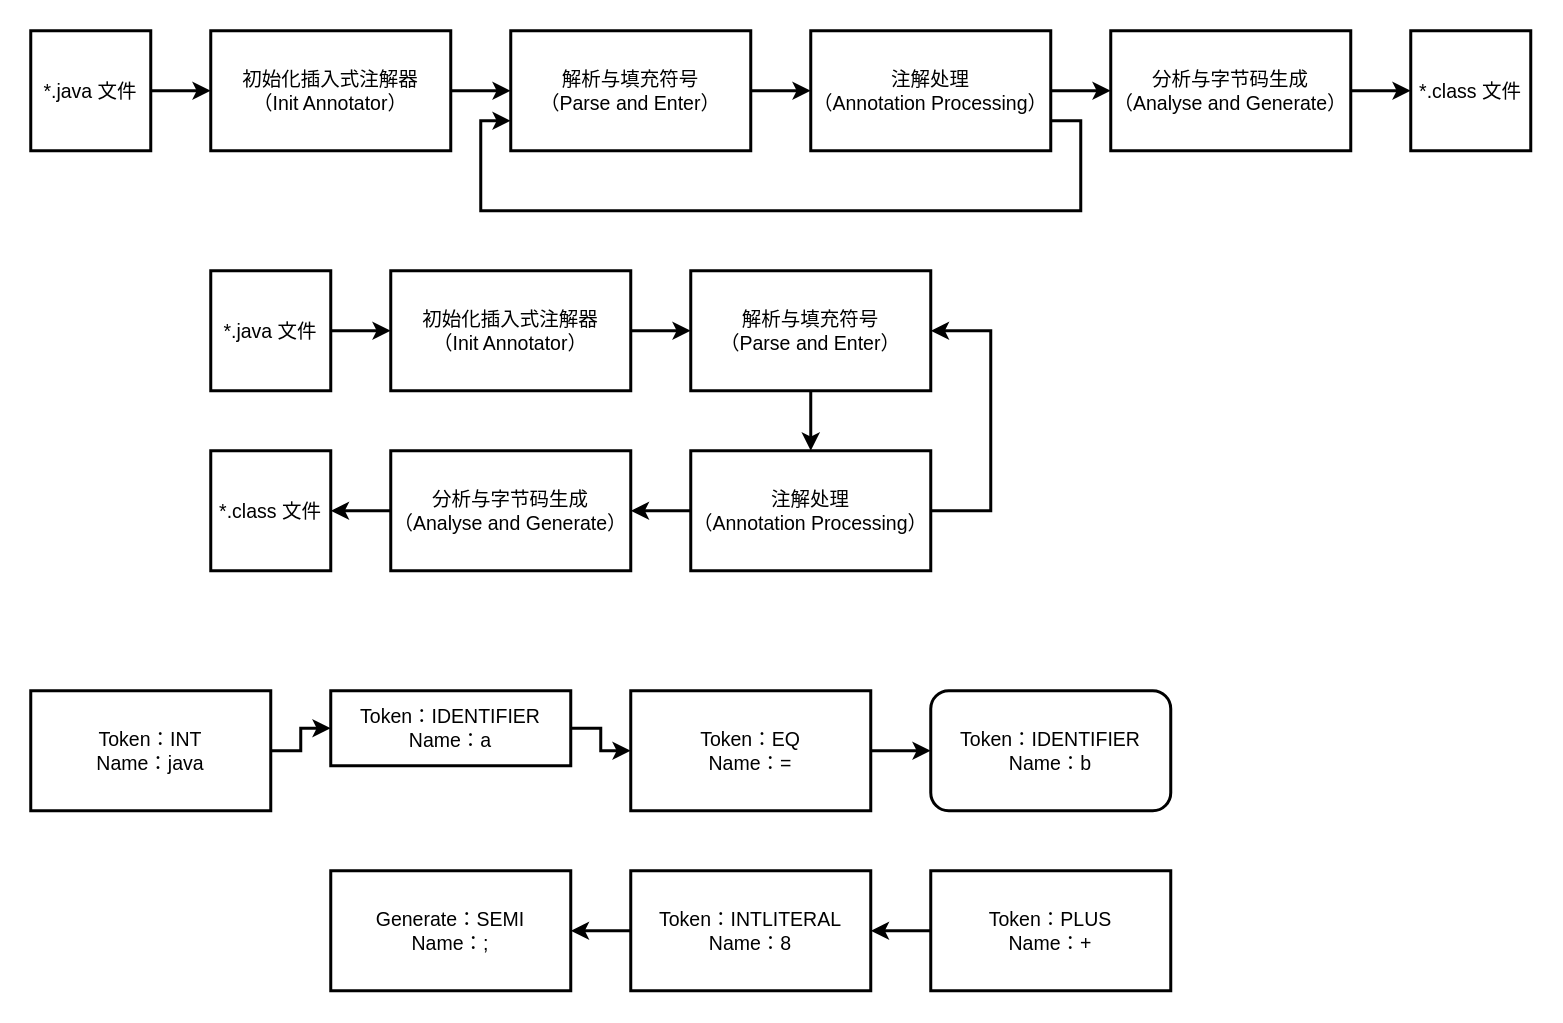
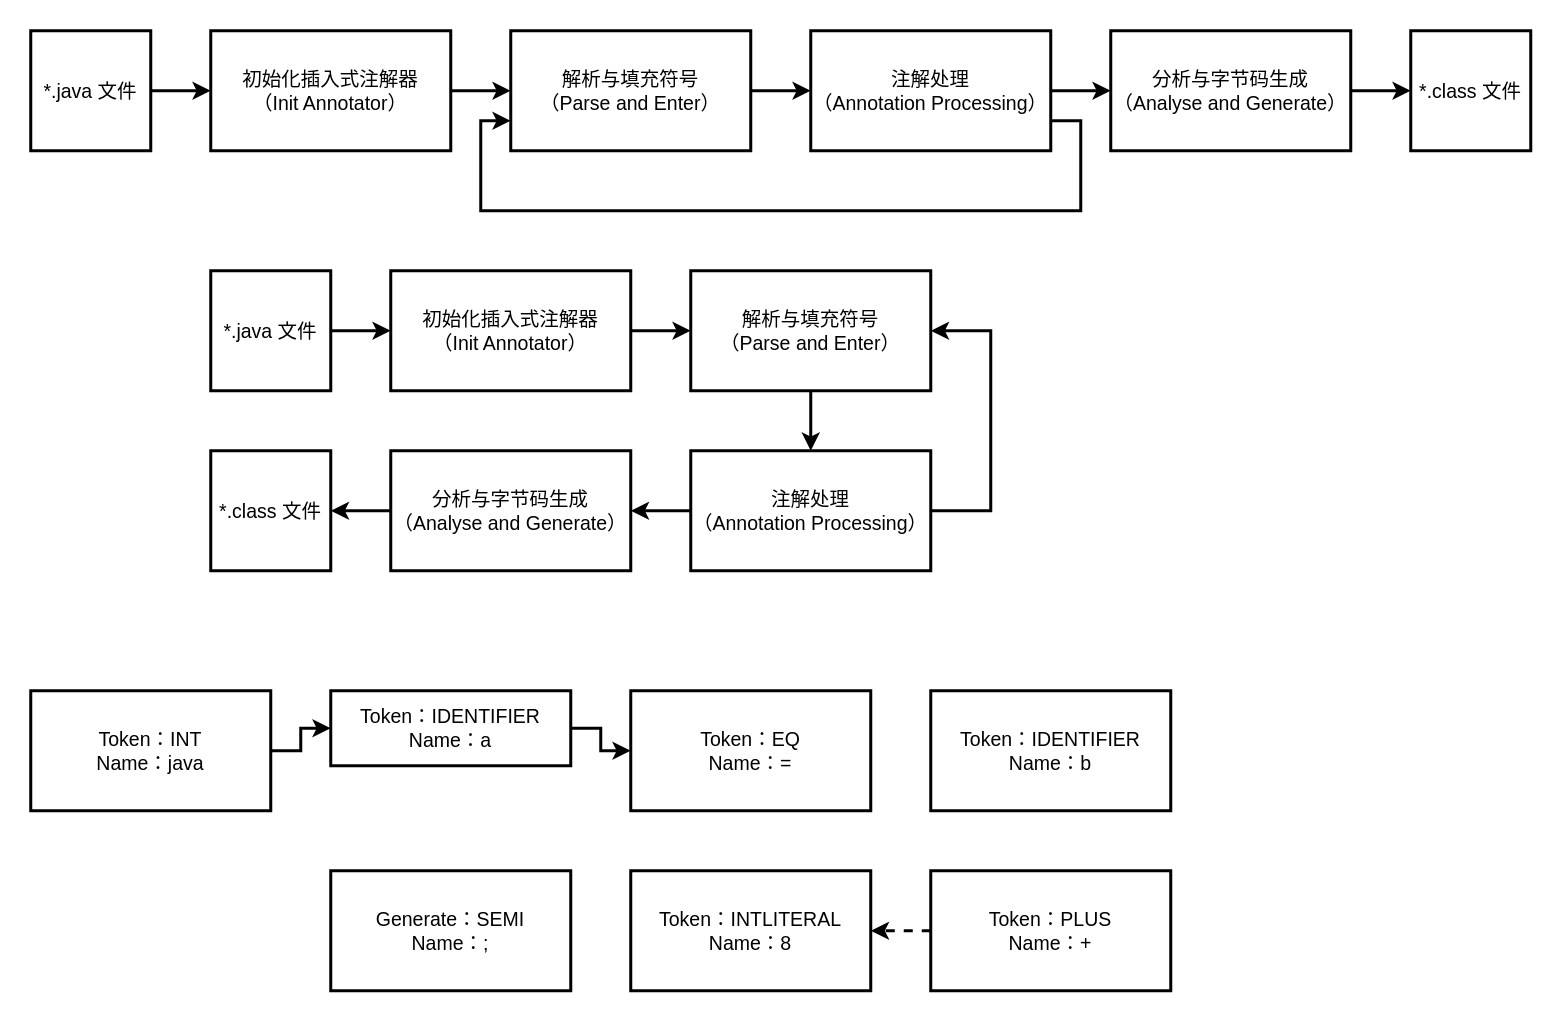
(894, 751) -> none
(1051, 751) -> (1051, 751)
(606, 931) -> none
(903, 931) -> (903, 931)
